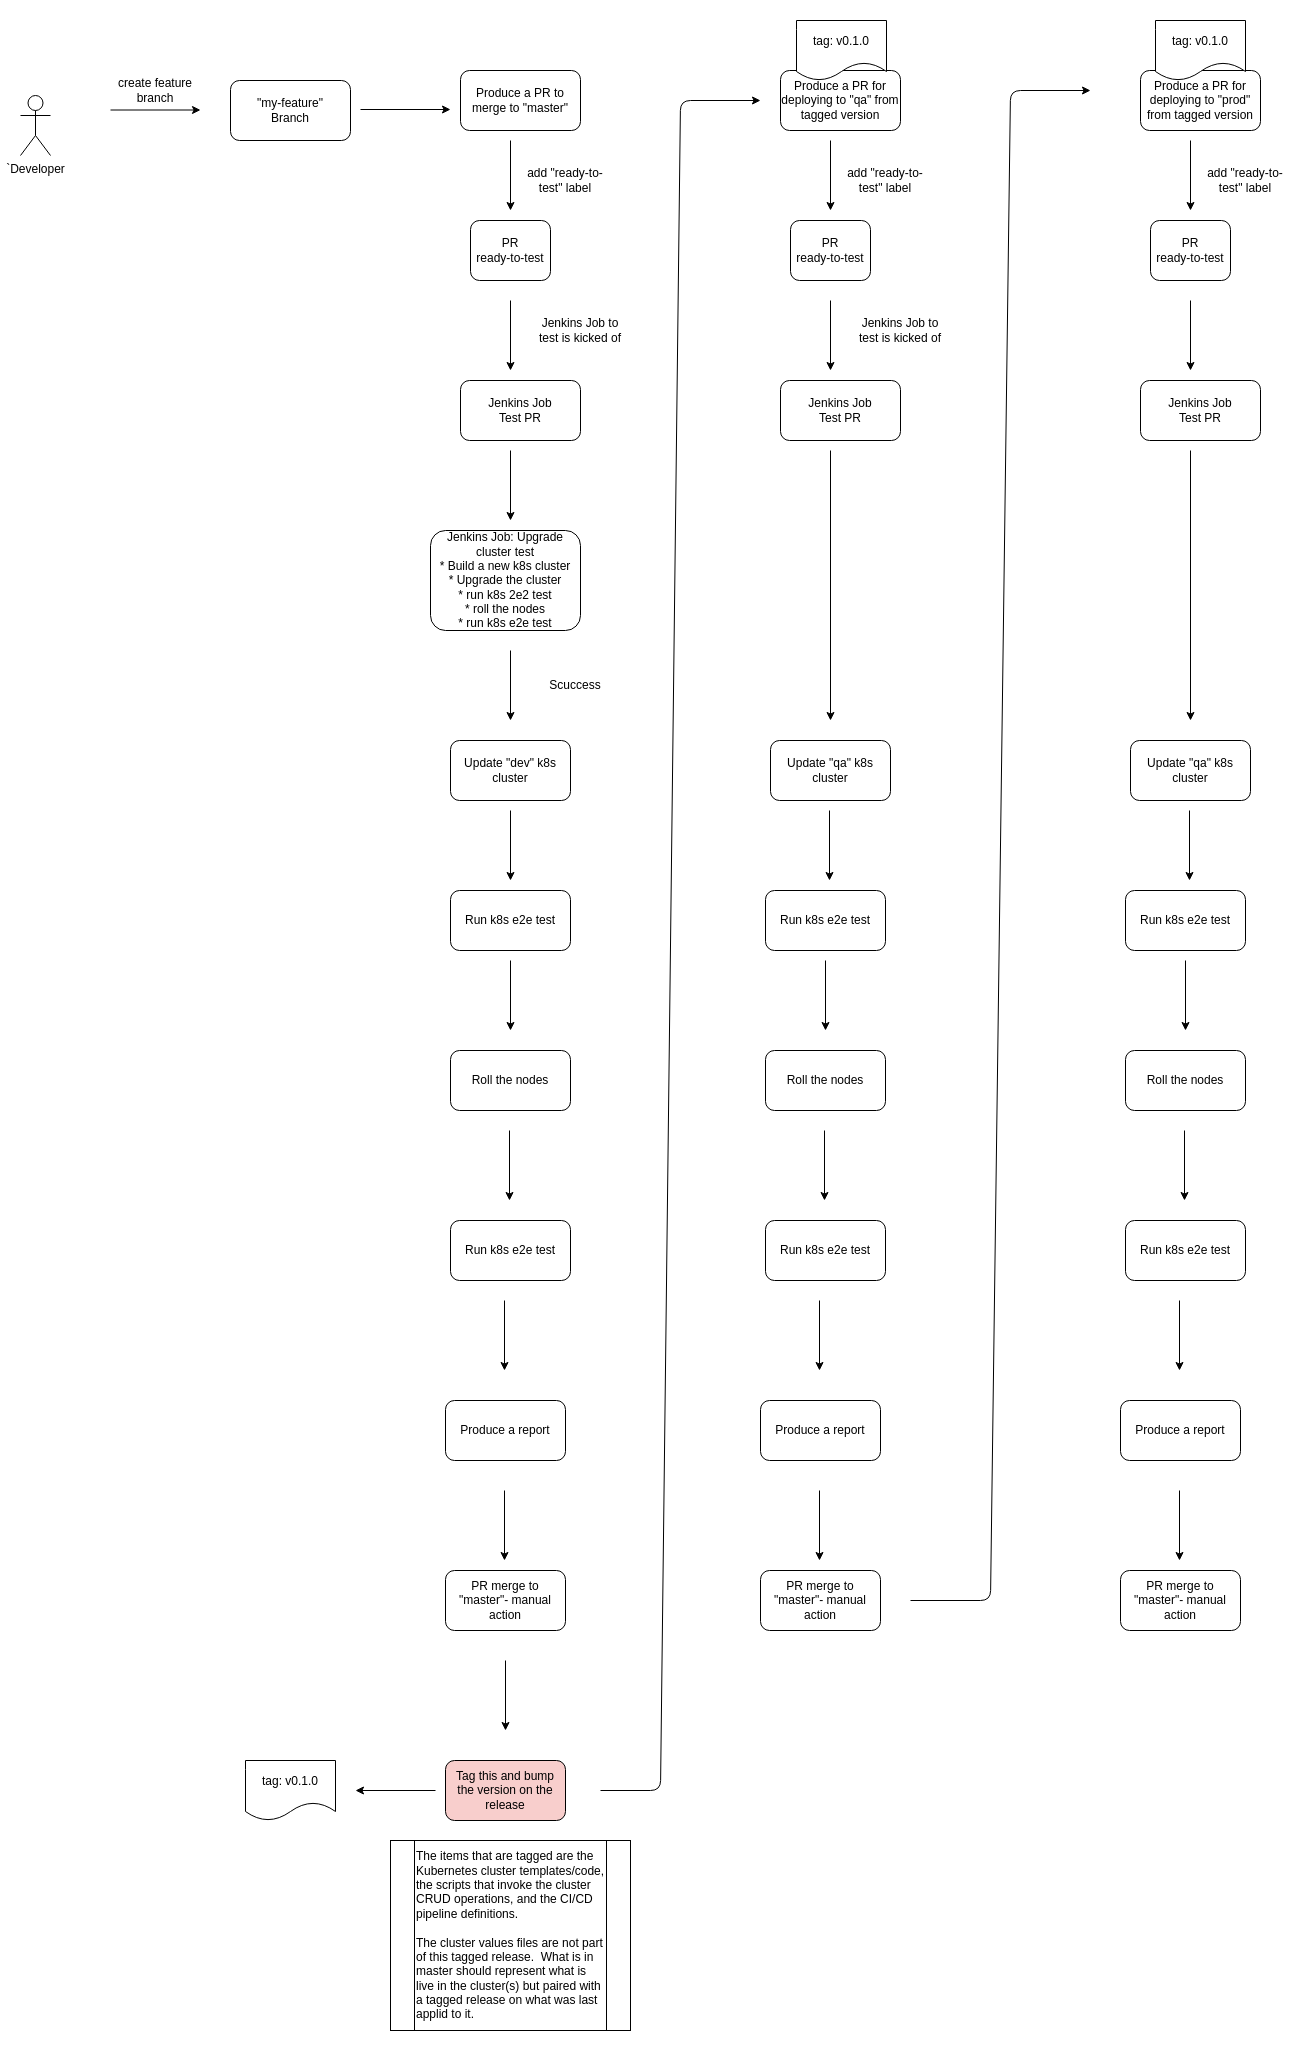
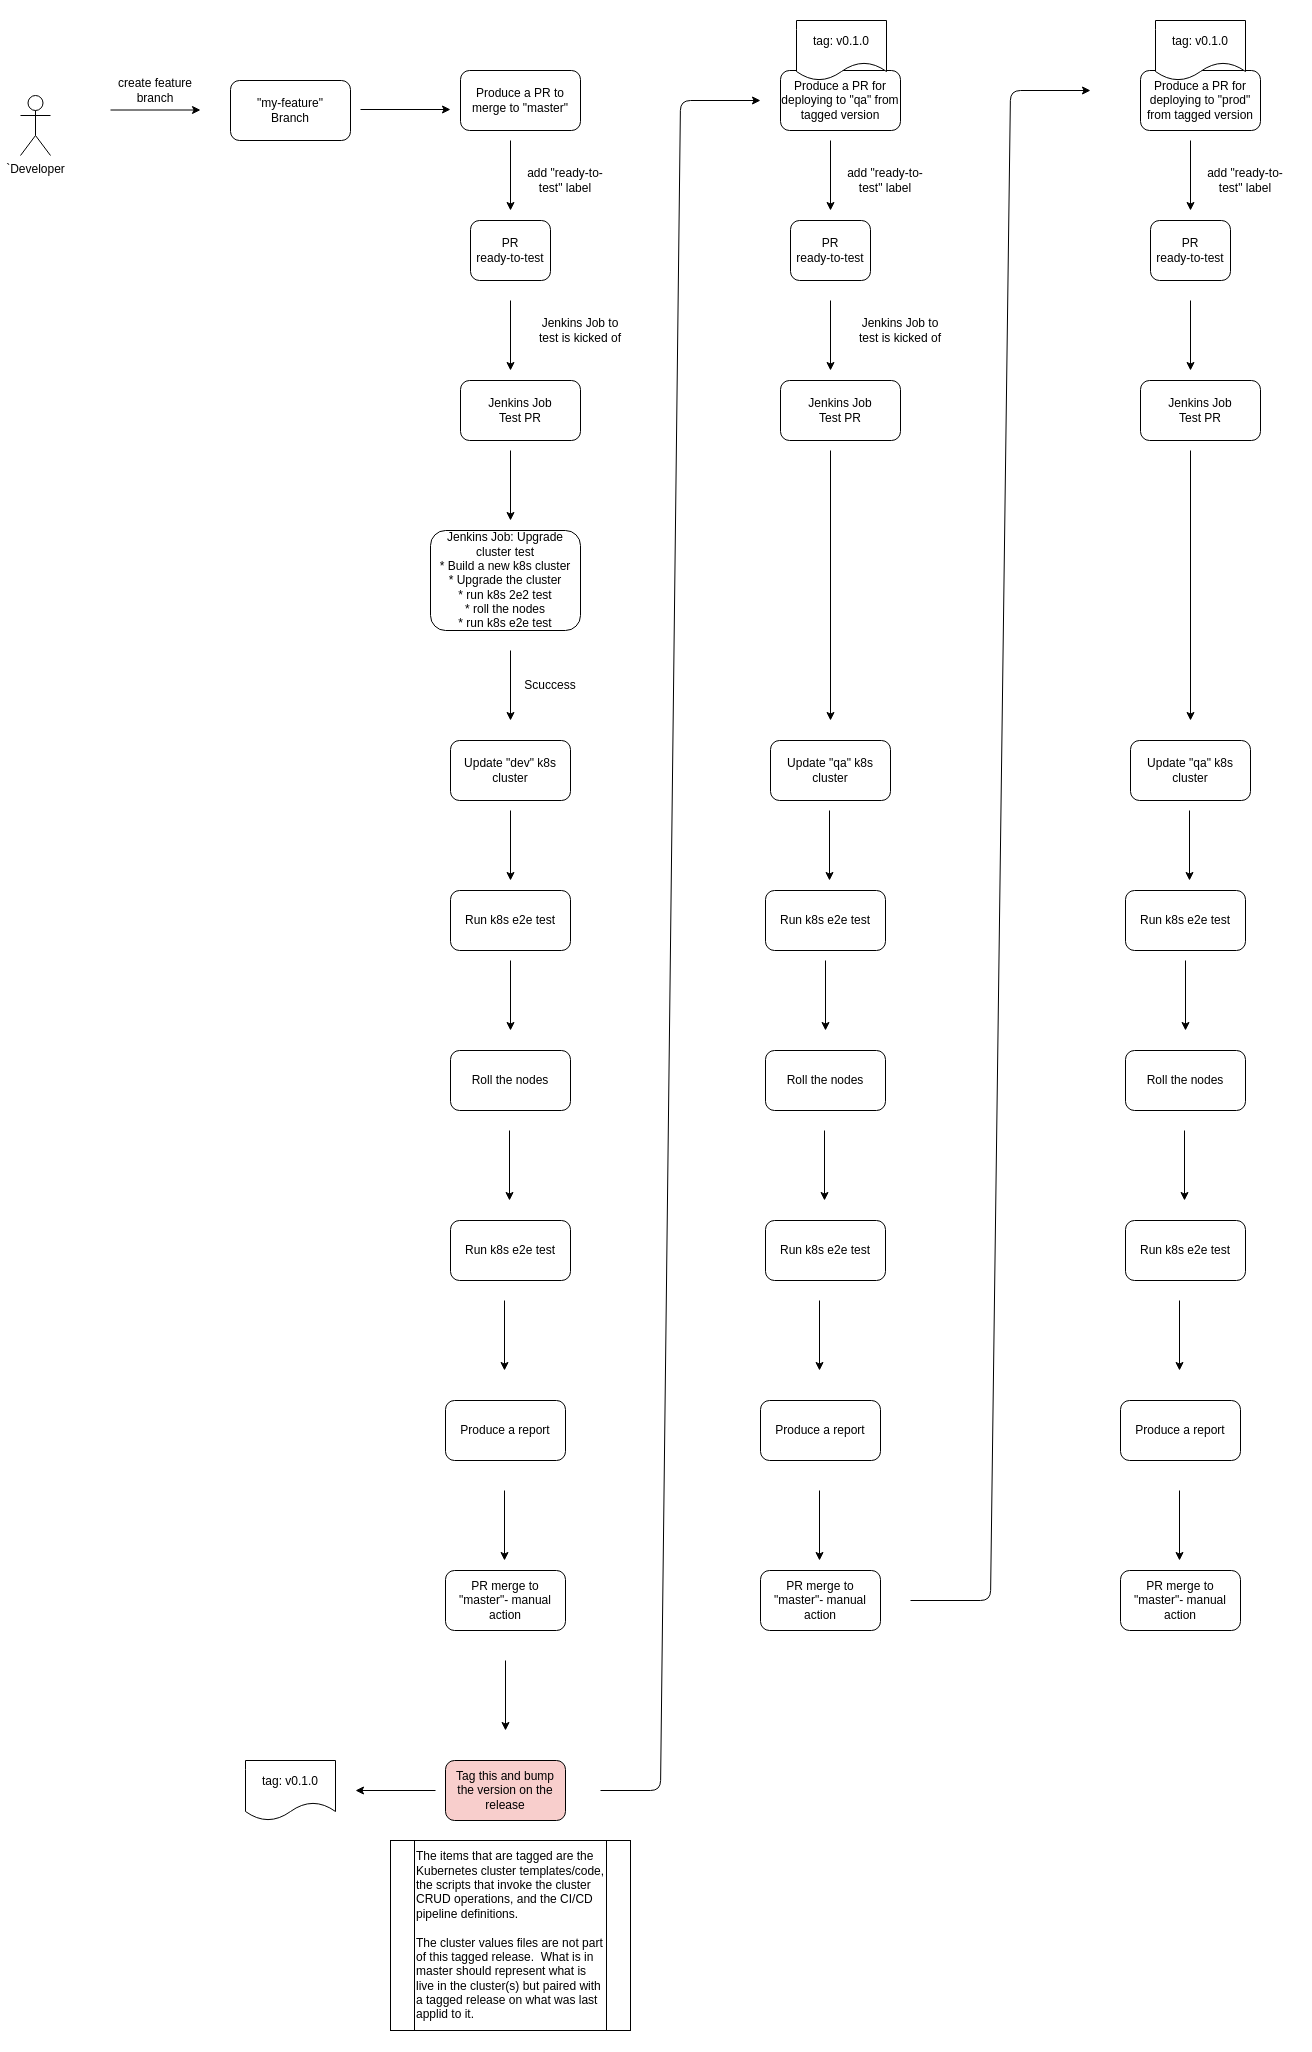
(576, 686) -> (551, 686)
